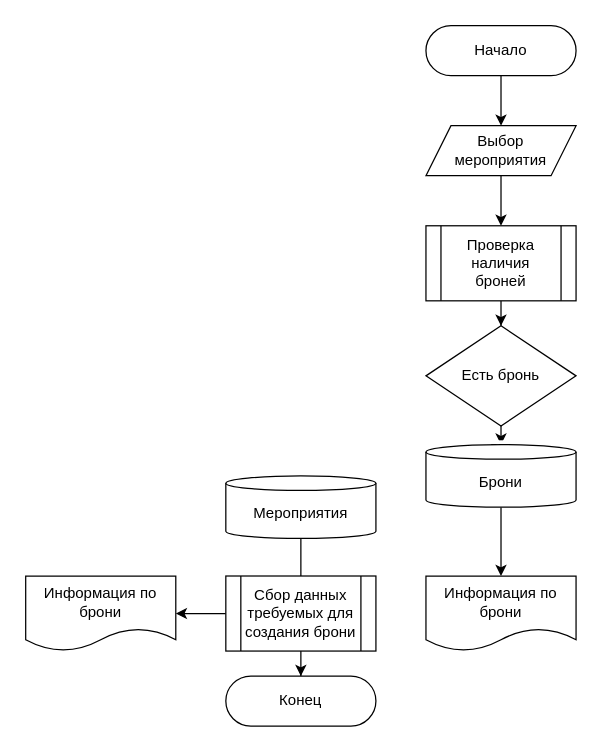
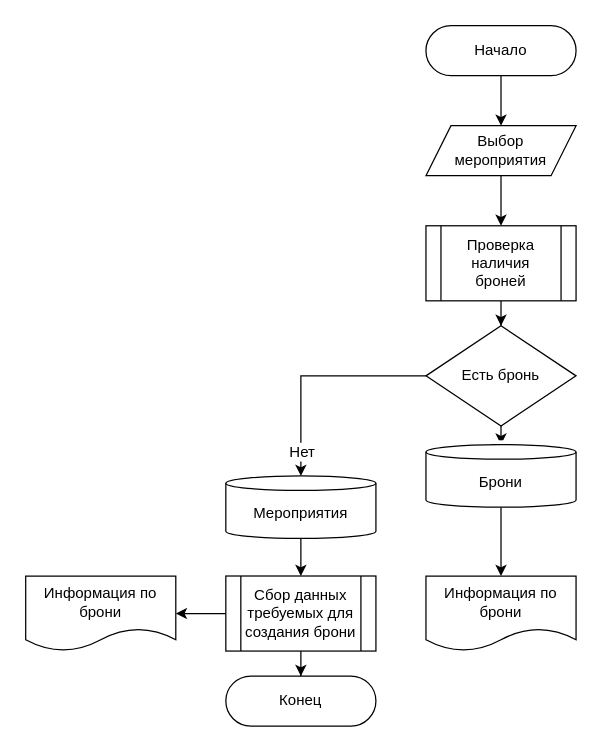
none -> (318, 376)
(301, 569) -> (301, 566)
